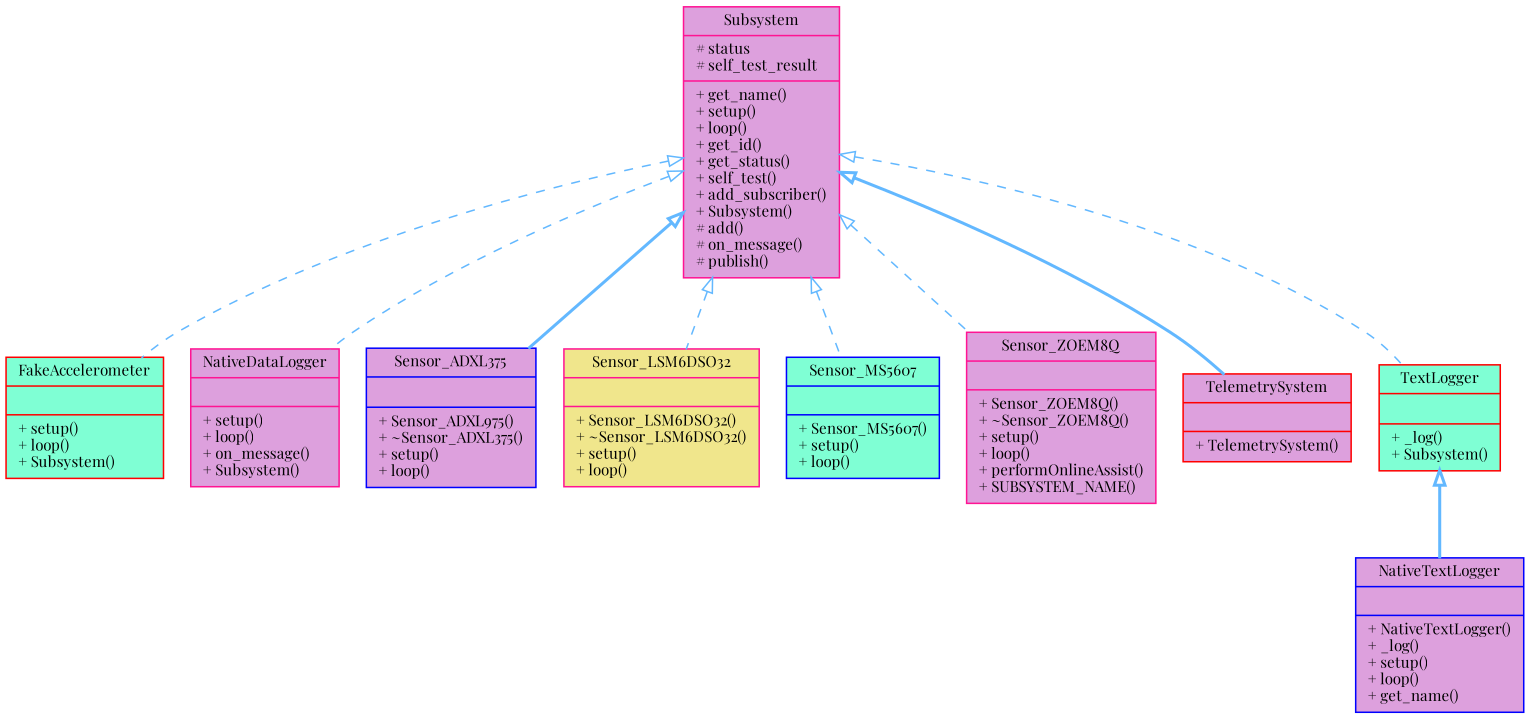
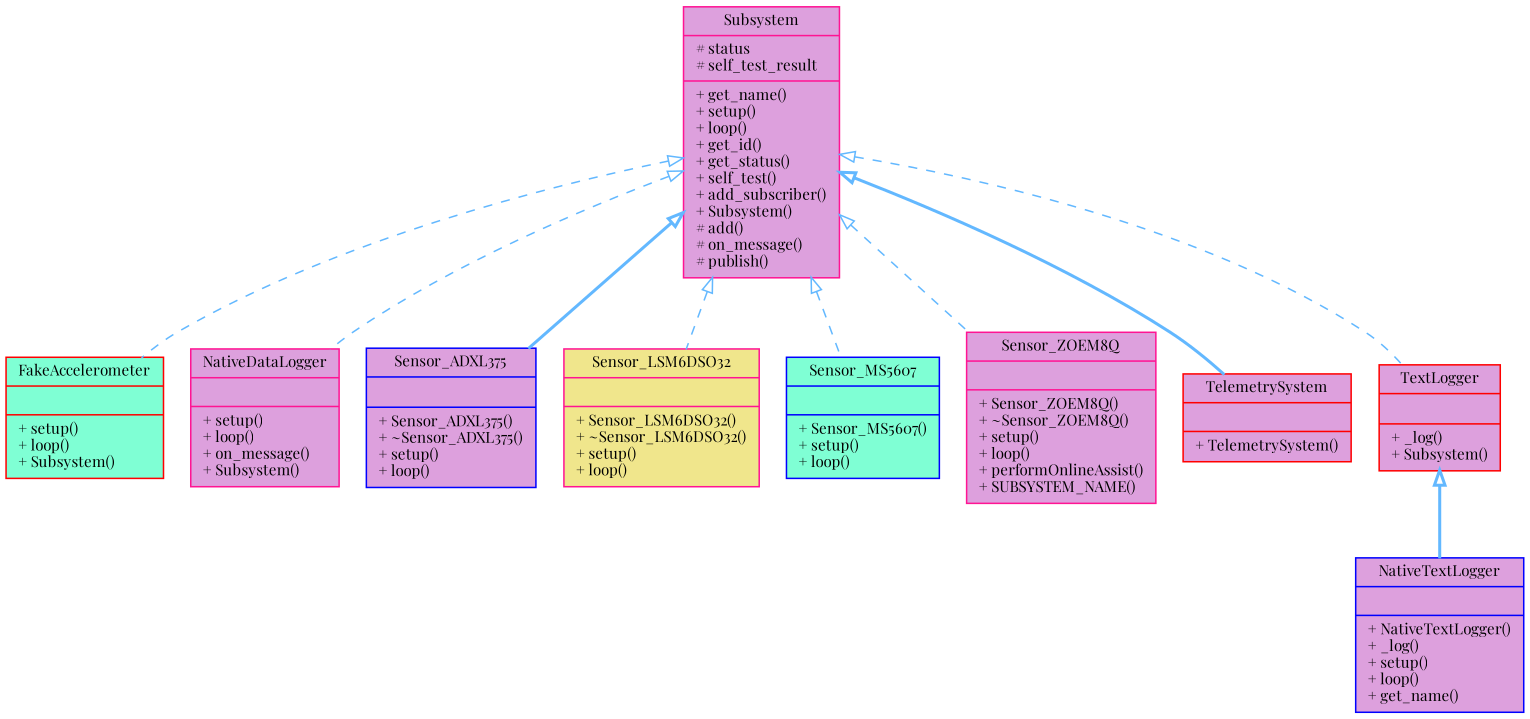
(1440, 418) -> (1440, 418)
(447, 422) -> (446, 422)
